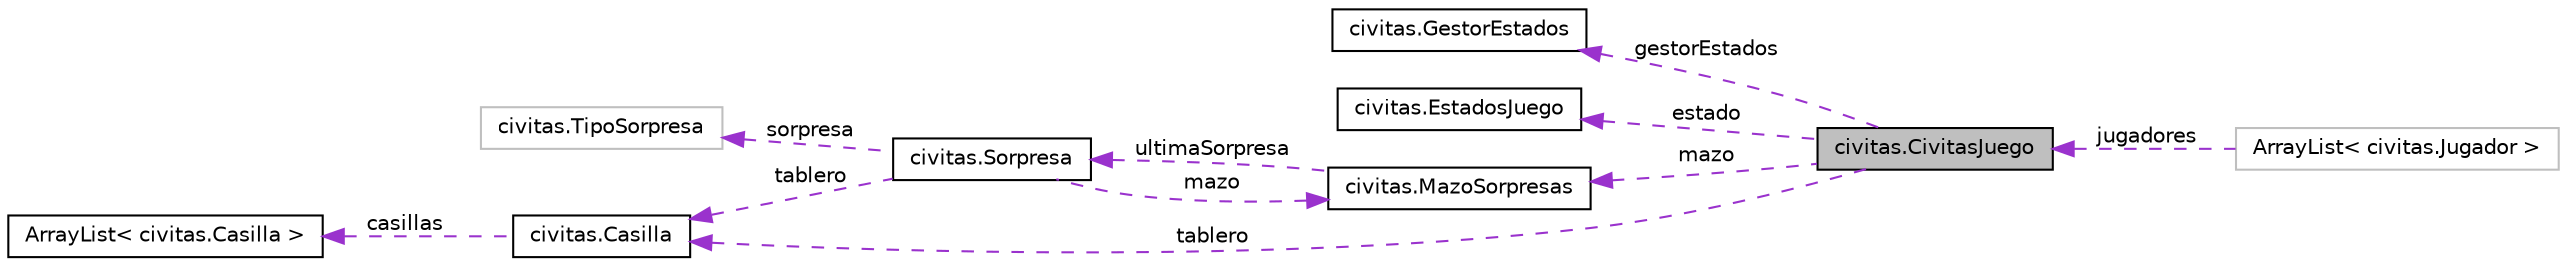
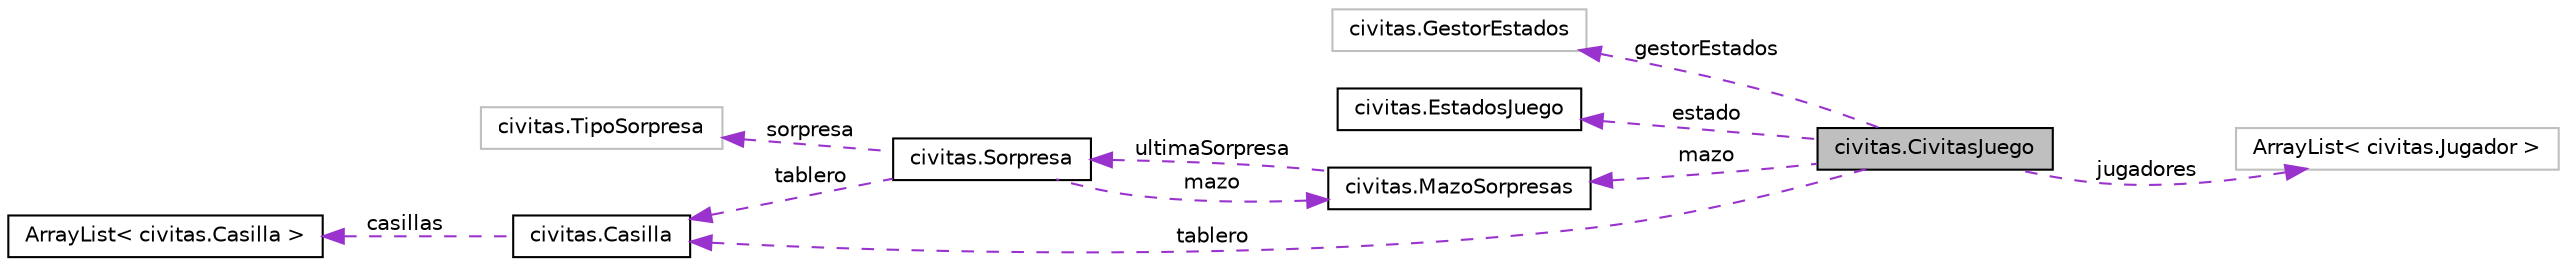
(1459, 30) -> (1459, 30)
(2155, 149) -> (2149, 185)
